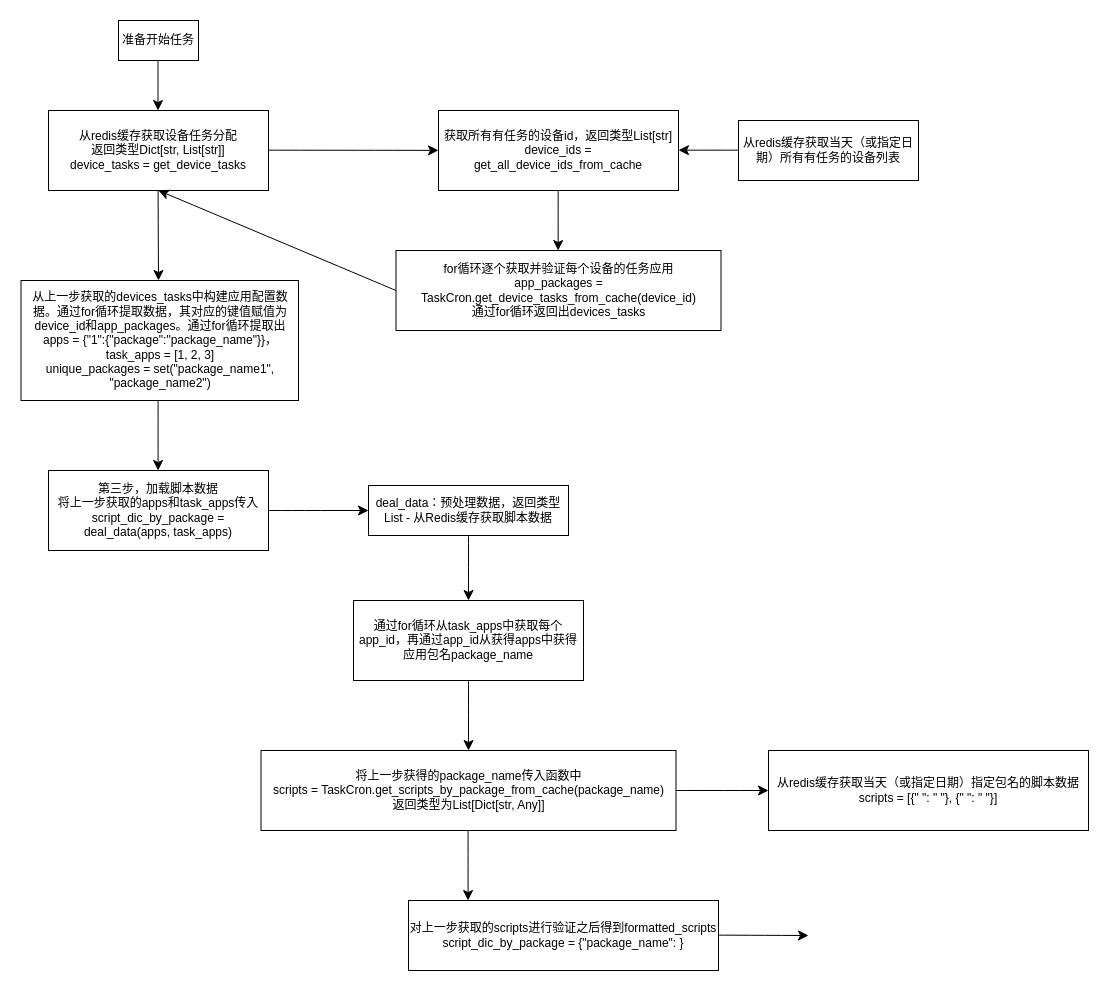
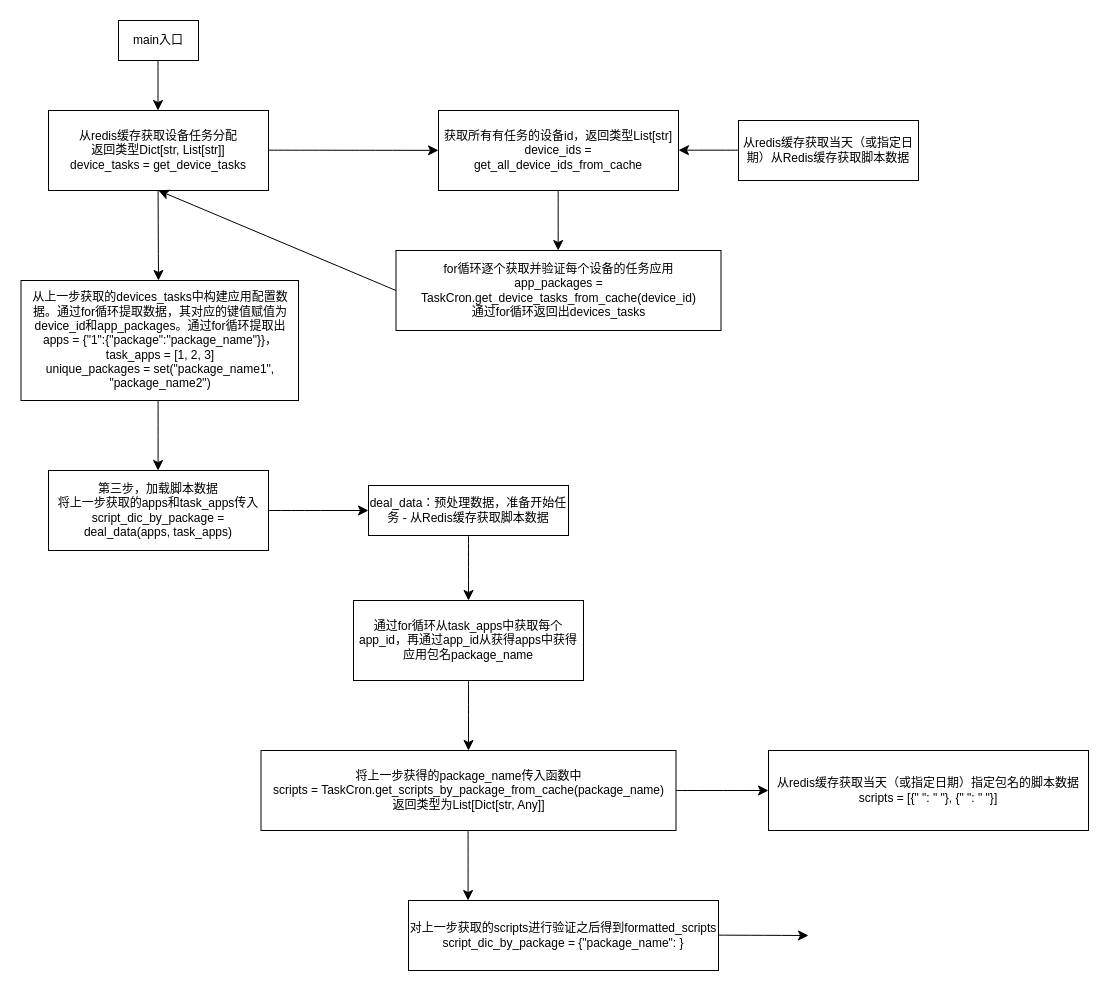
(159, 41) -> (159, 41)
(829, 151) -> (829, 151)
(469, 511) -> (469, 511)
